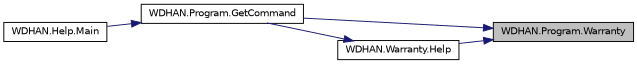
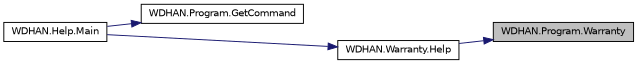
(394, 23) -> none
(305, 31) -> (217, 41)
